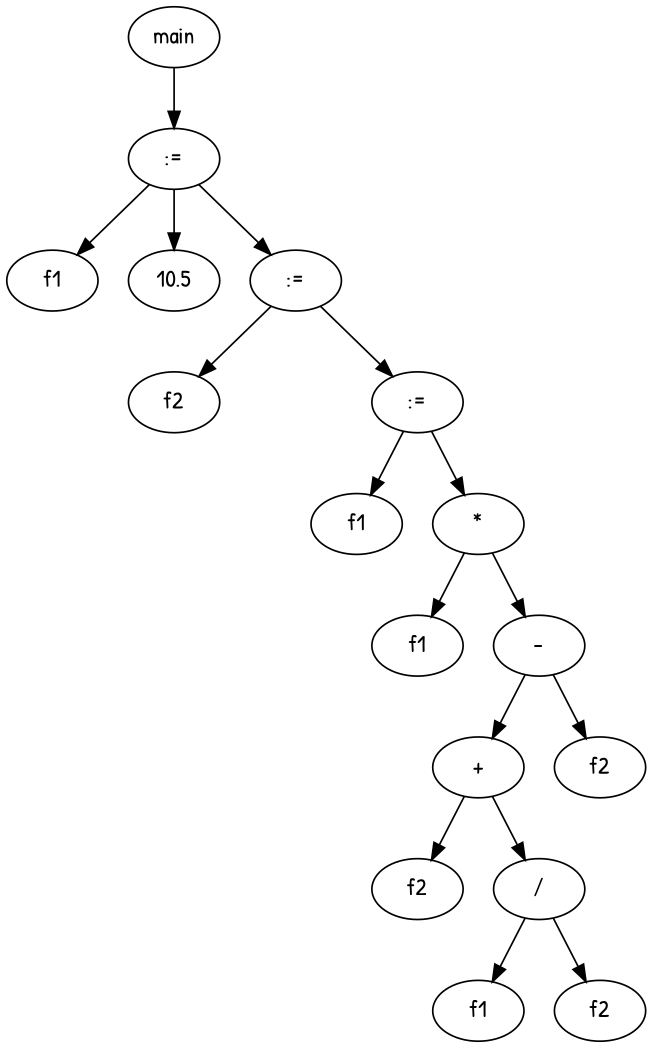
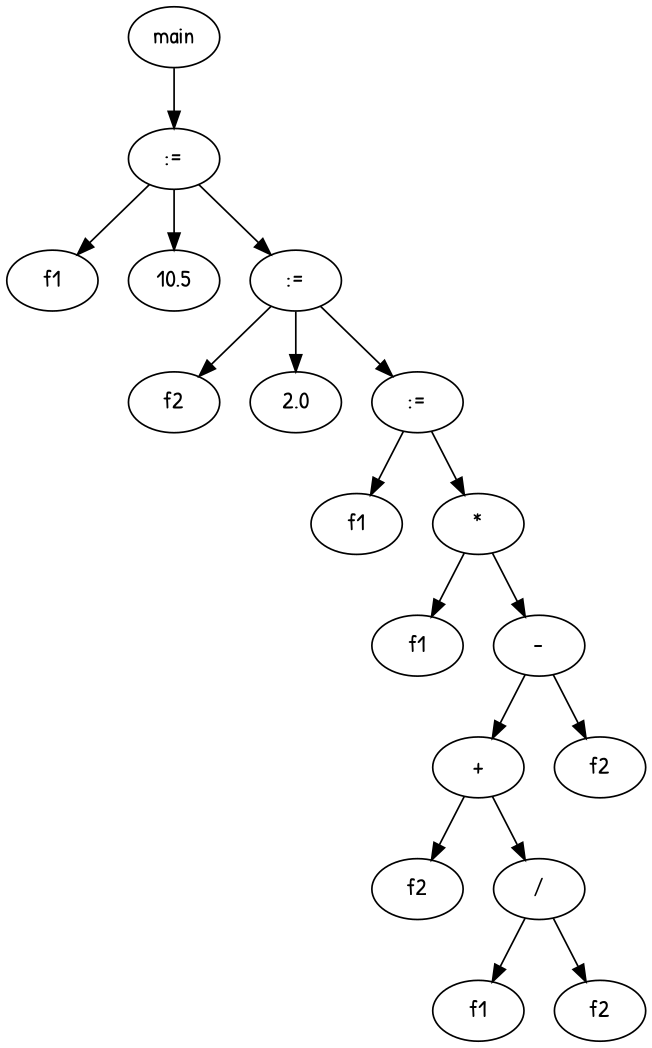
none -> (296, 402)
